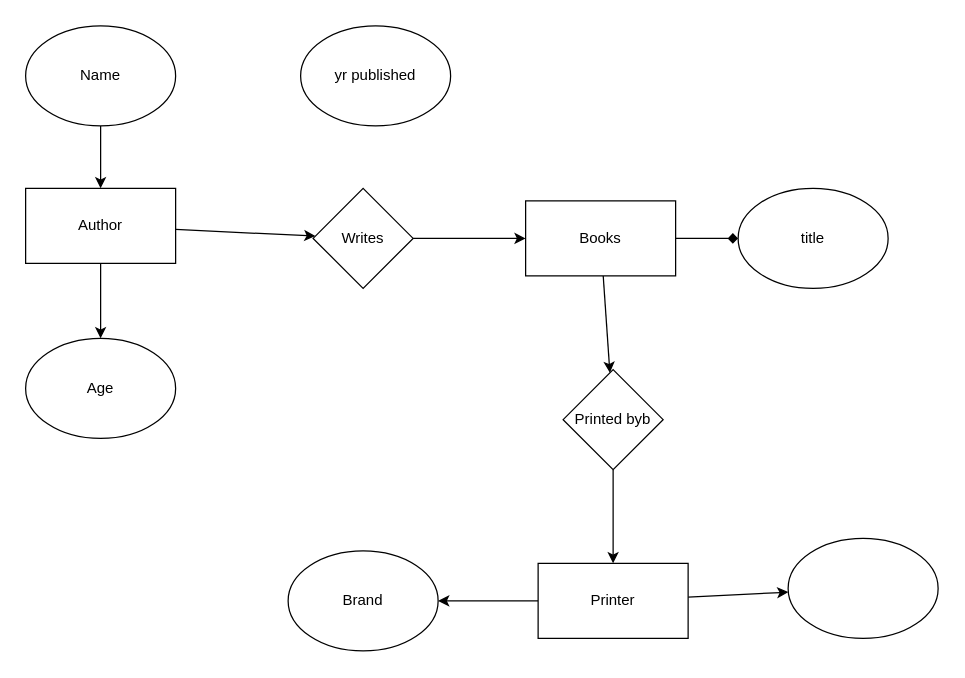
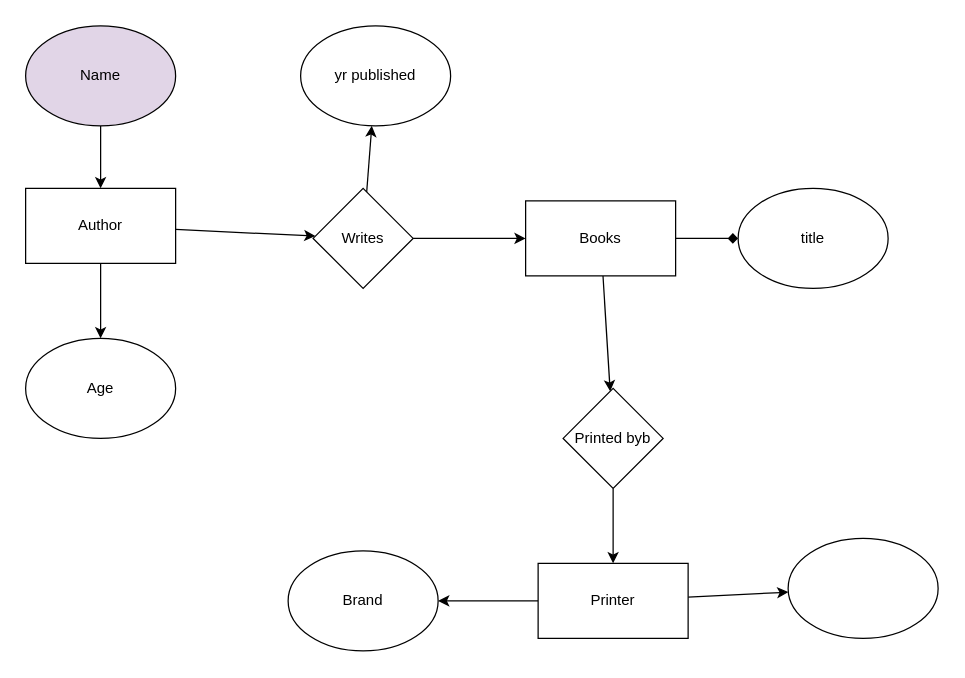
(101, 76) -> (101, 76)
none -> (369, 163)
(613, 419) -> (613, 438)
